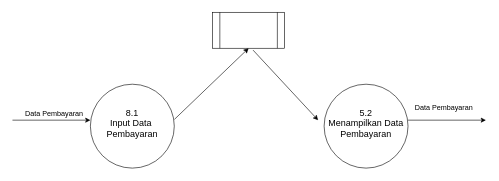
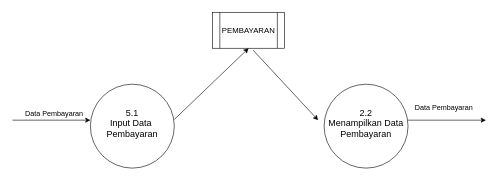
none -> (249, 30)
(132, 123) -> (132, 123)
(366, 123) -> (366, 123)
